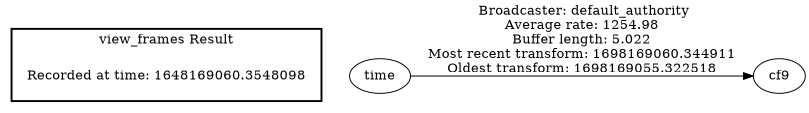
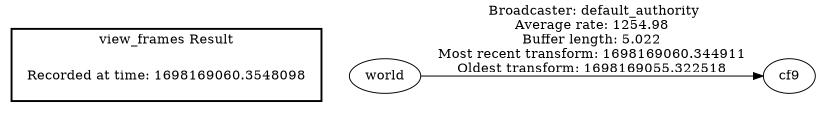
(167, 76) -> (167, 76)
(380, 76) -> (385, 76)
